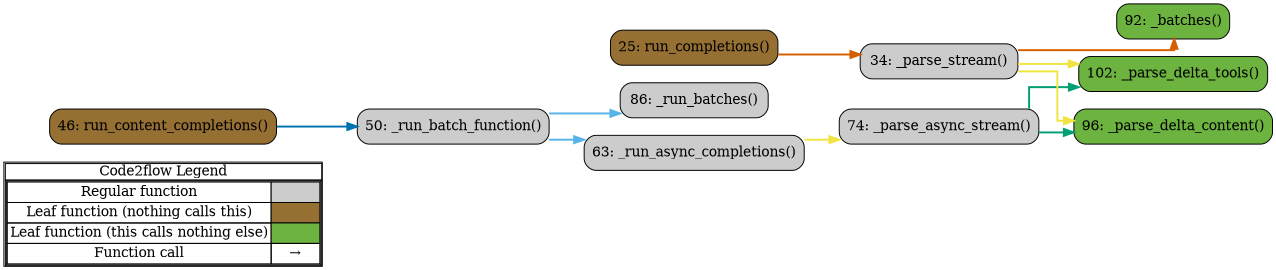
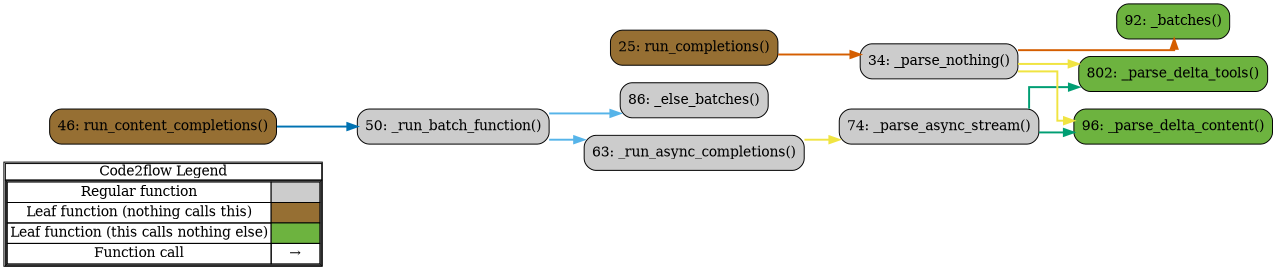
(939, 61) -> (939, 61)
(1173, 74) -> (1173, 74)
(694, 100) -> (694, 100)
